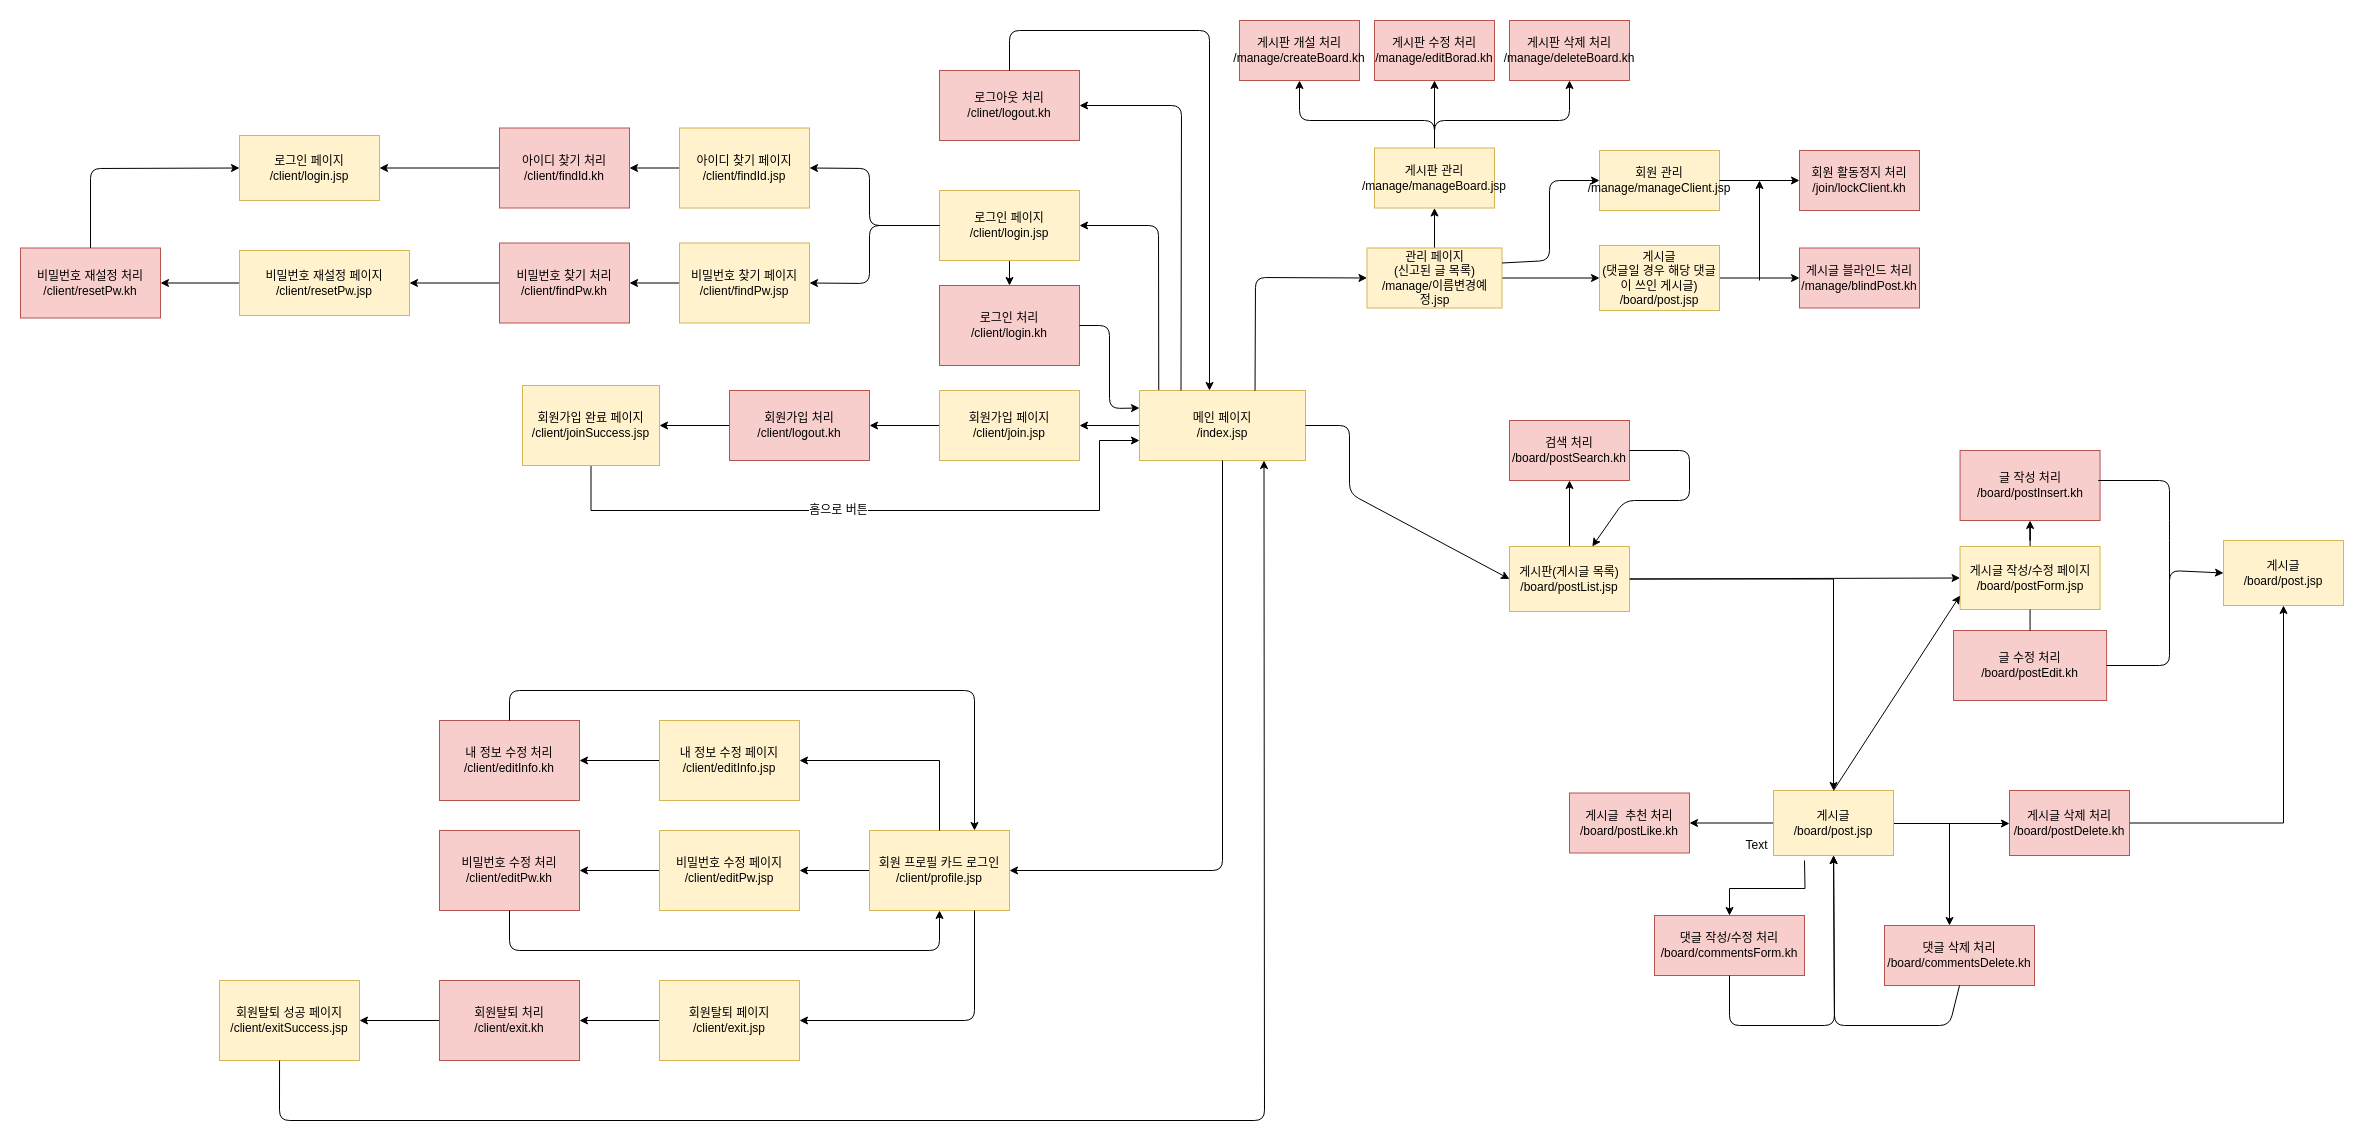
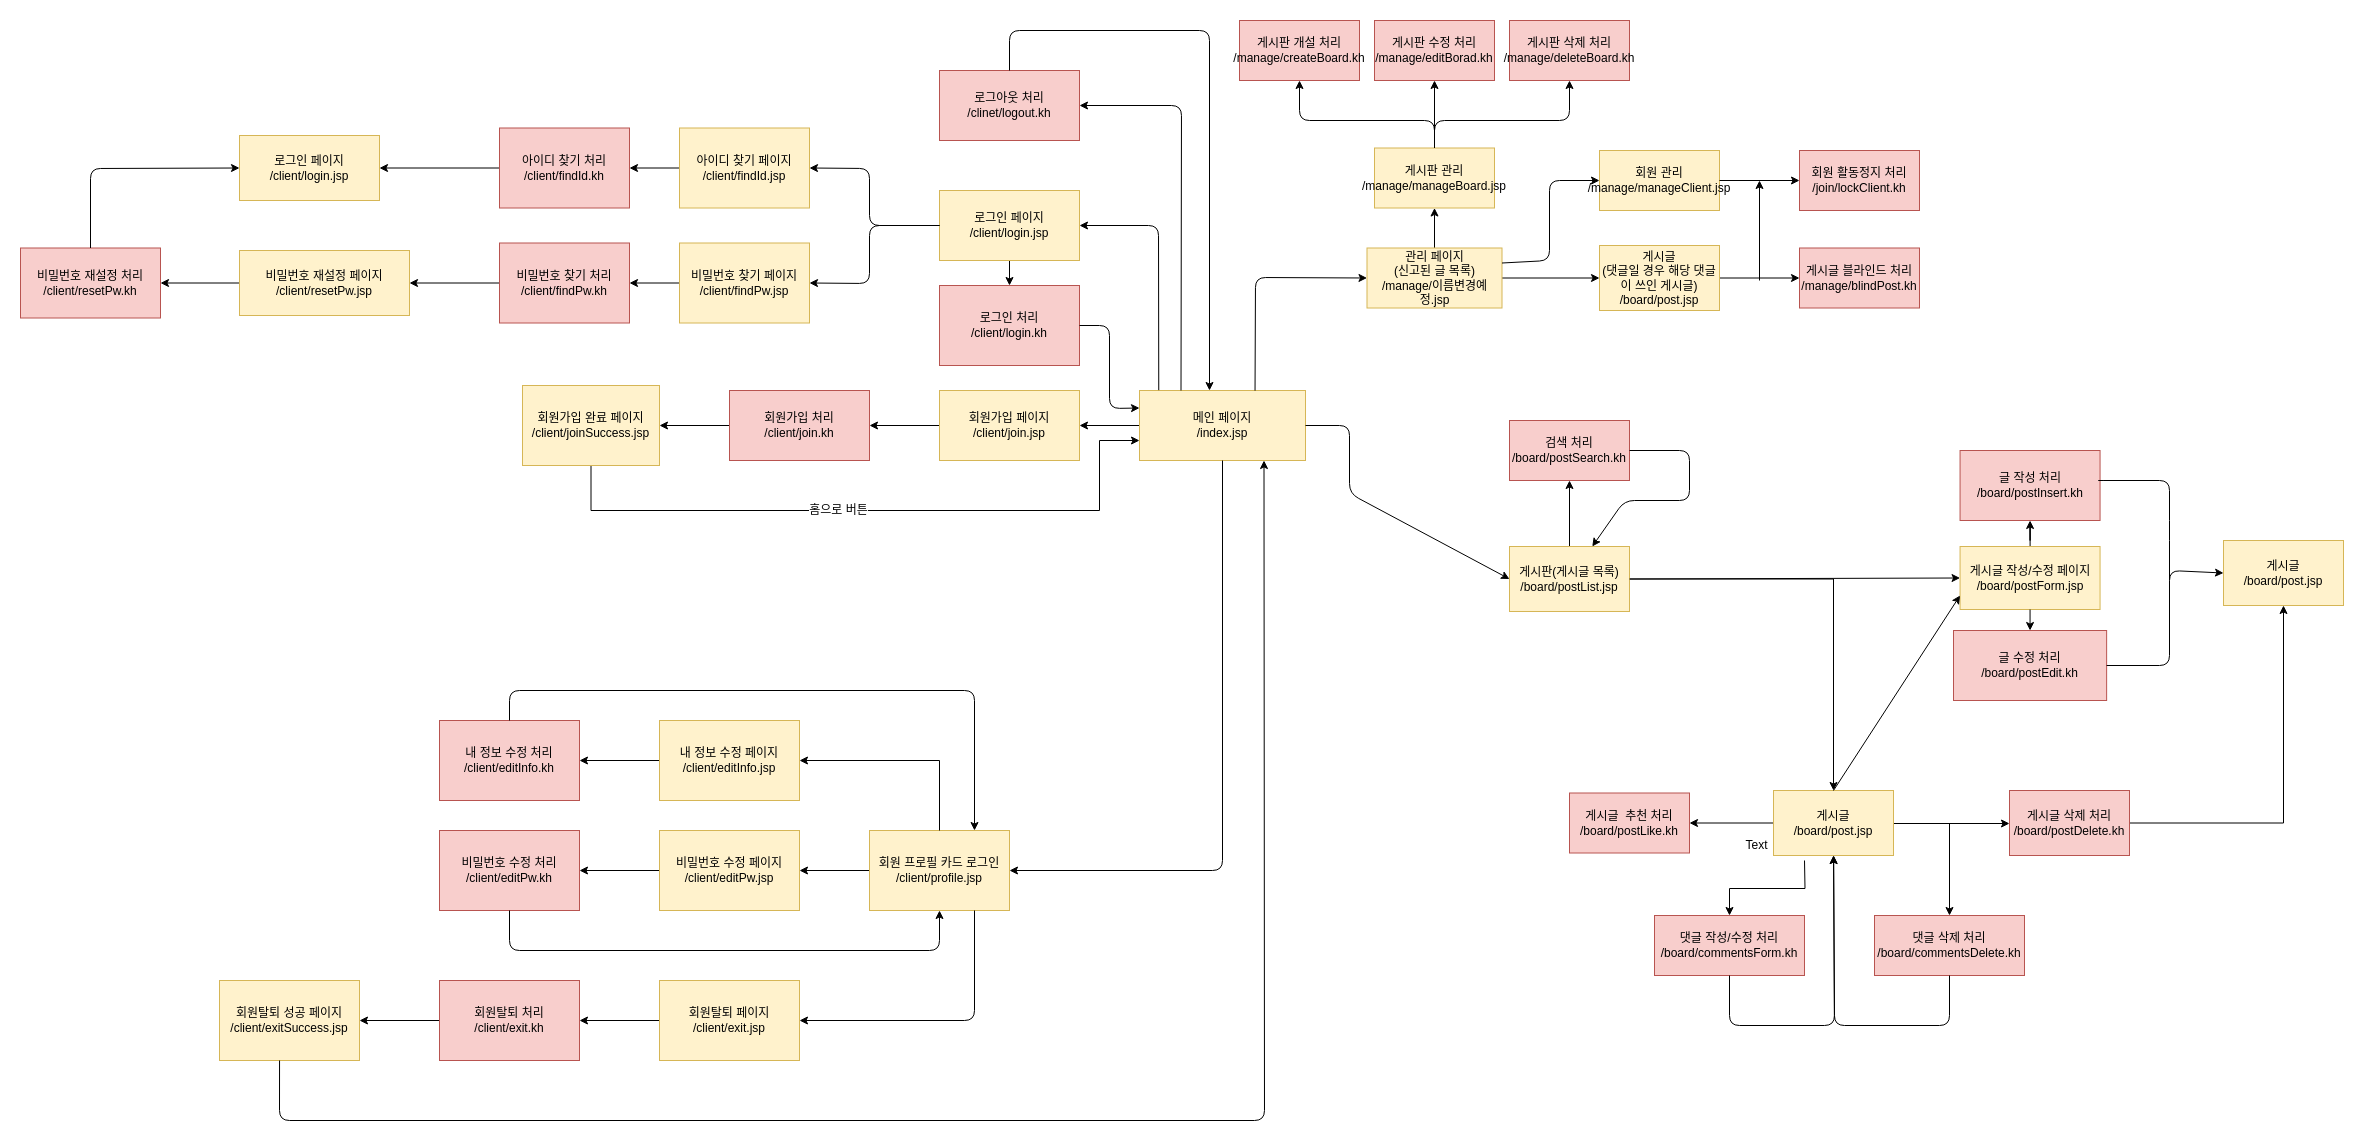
(800, 426) -> (800, 426)
(2030, 625) -> (2030, 622)
(1960, 956) -> (1950, 946)
